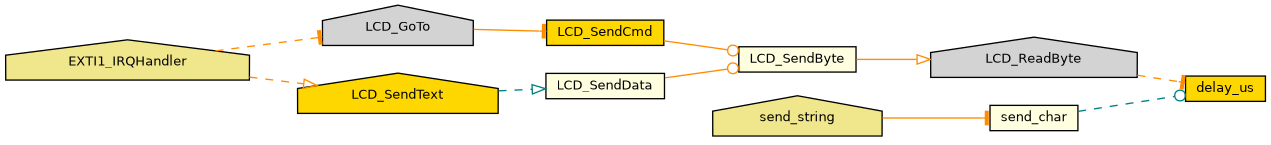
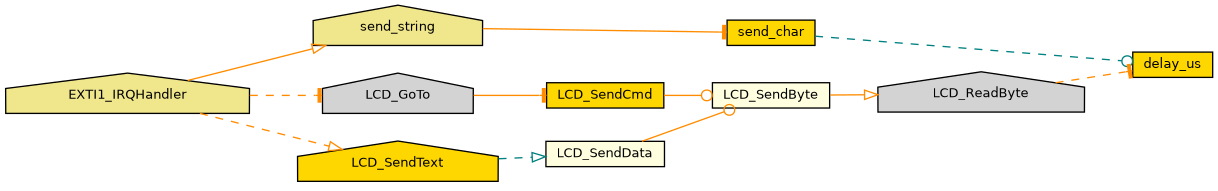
none -> (250, 65)
(1034, 118) -> (771, 33)
